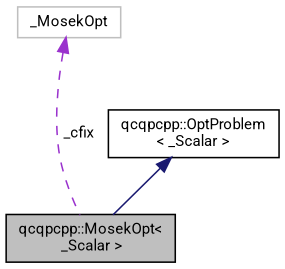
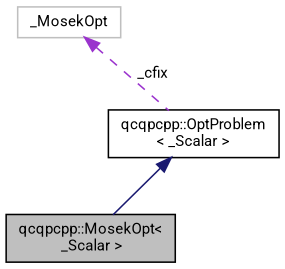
(57, 135) -> (132, 79)
